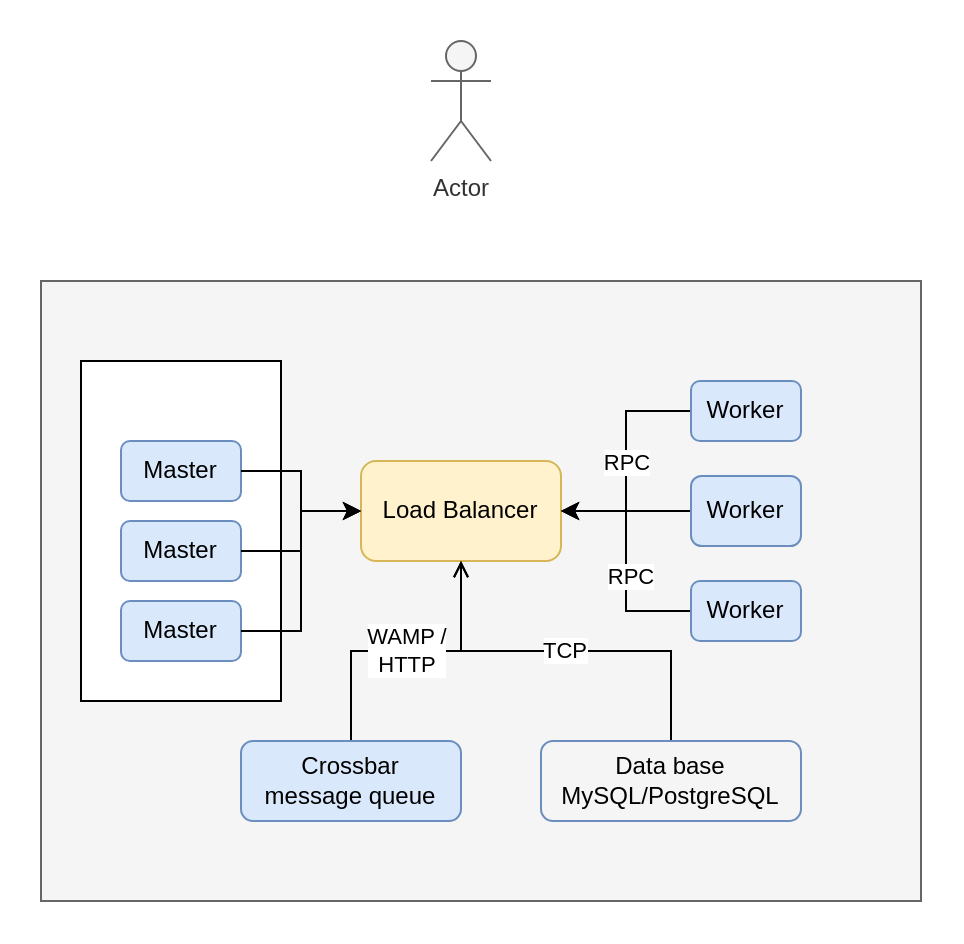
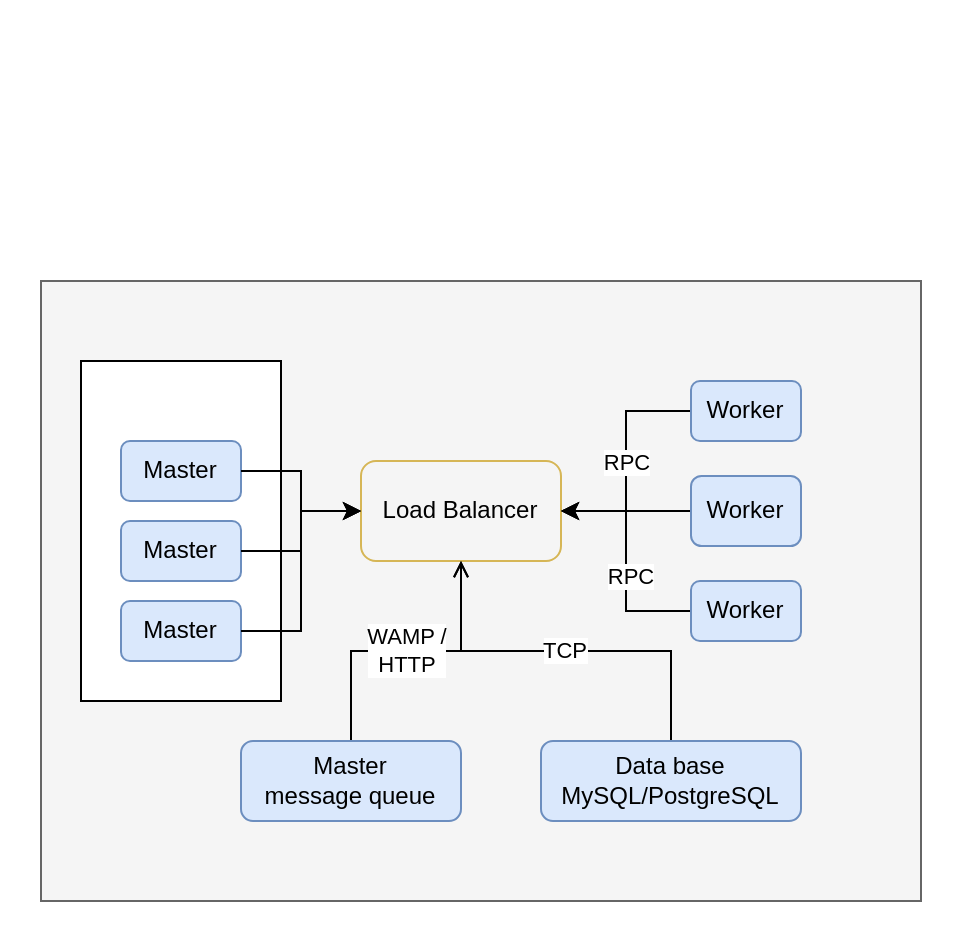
(461, 101) -> none
(461, 511) -> (461, 511)
(351, 781) -> (351, 781)
(671, 781) -> (671, 781)
